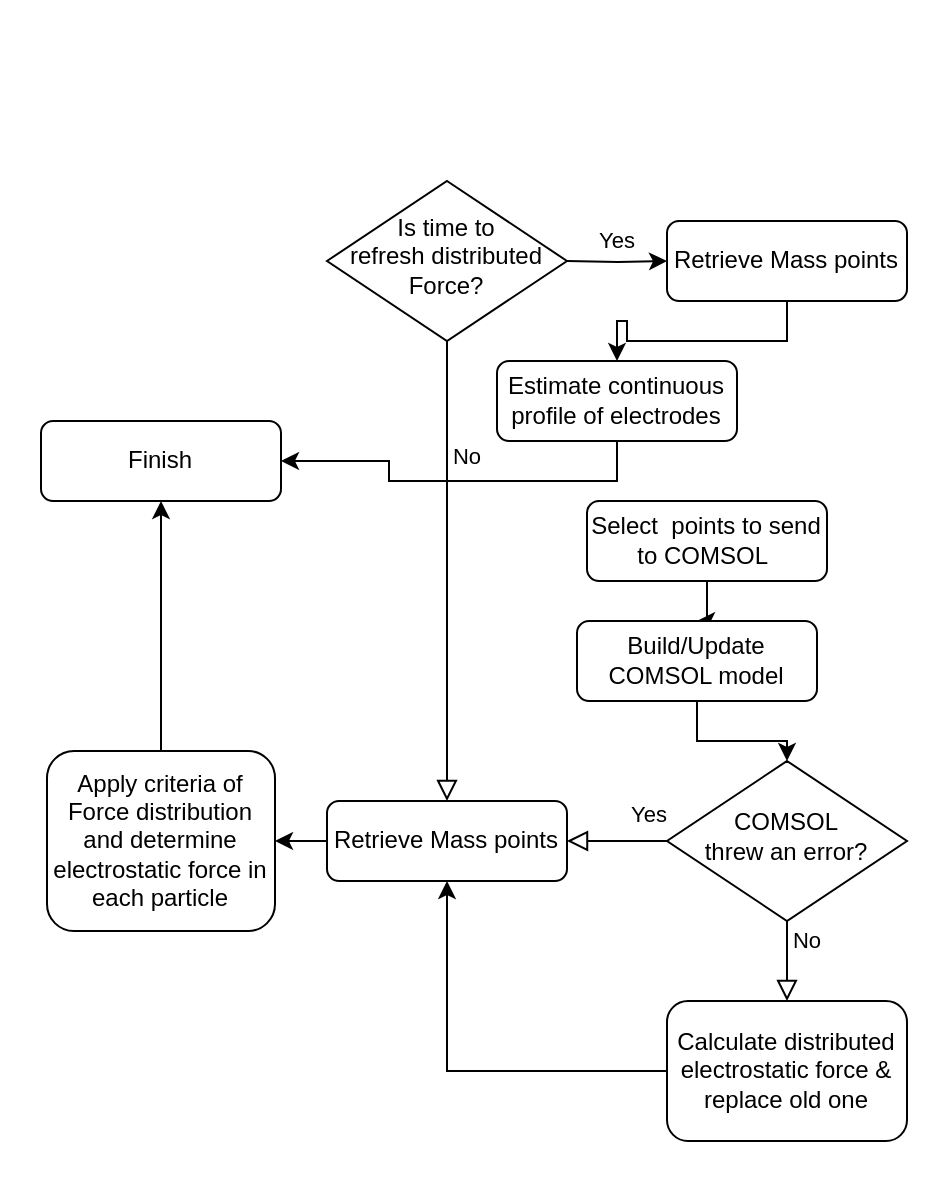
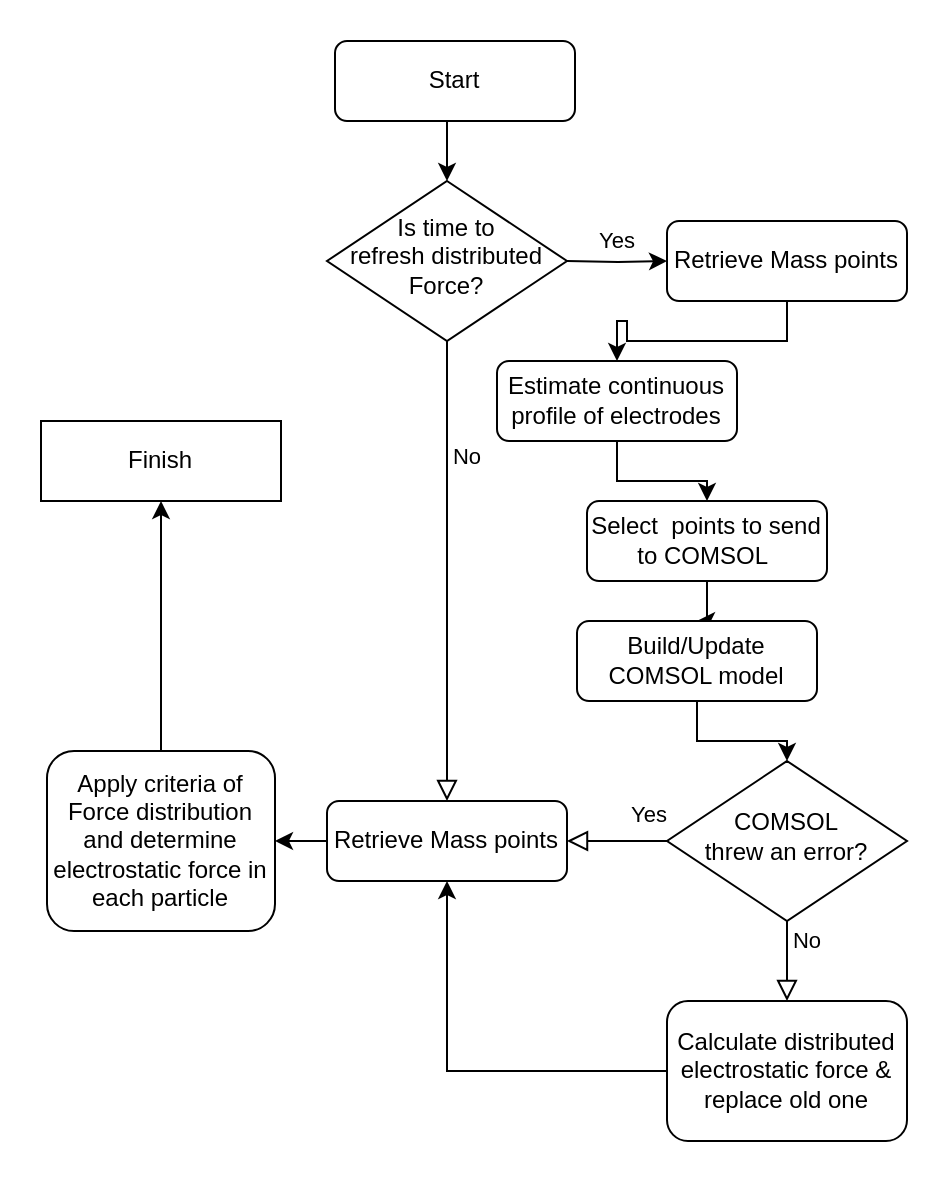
none -> (455, 81)
none -> (447, 140)
(161, 461) -> (161, 461)
(444, 481) -> (664, 481)
